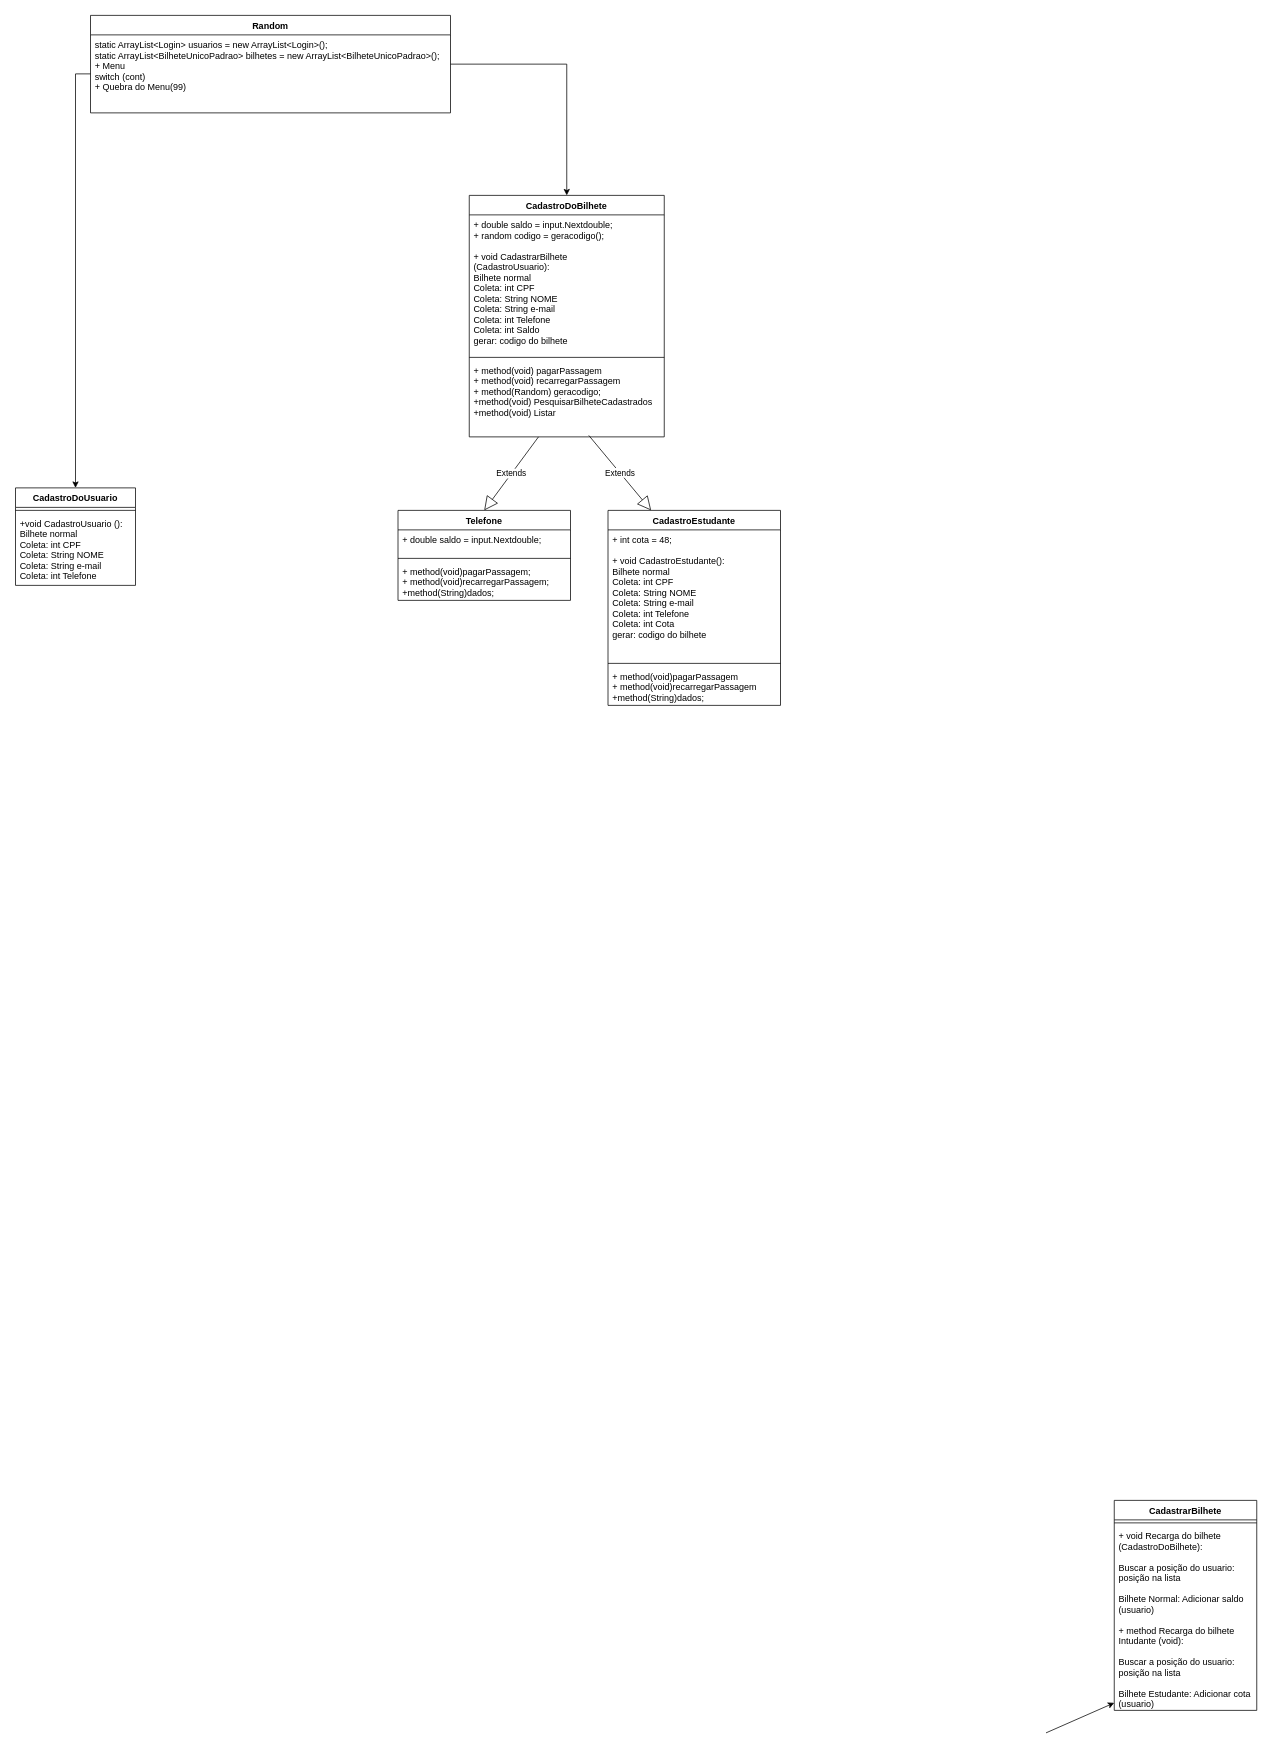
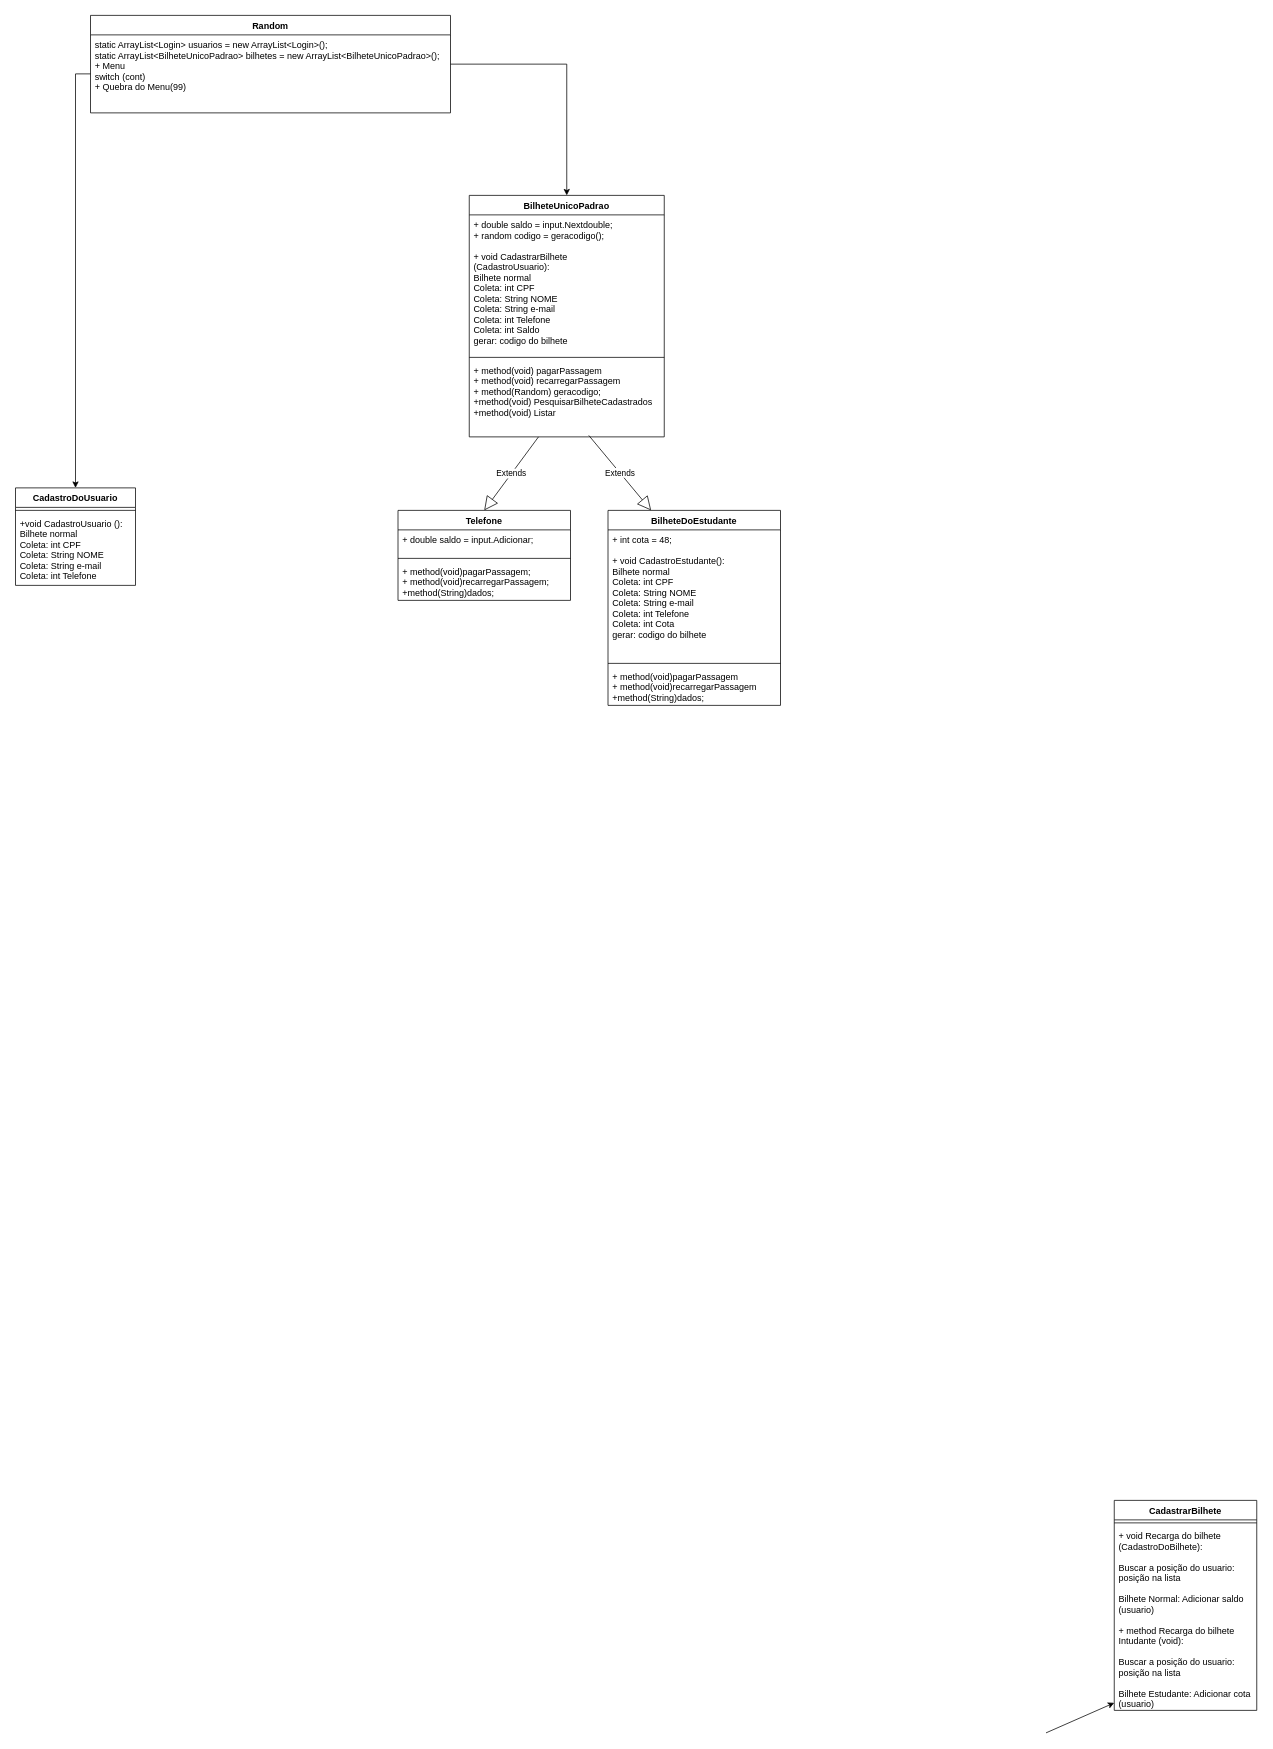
(566, 206) -> (566, 206)
(694, 521) -> (694, 521)
(476, 540) -> (472, 540)
